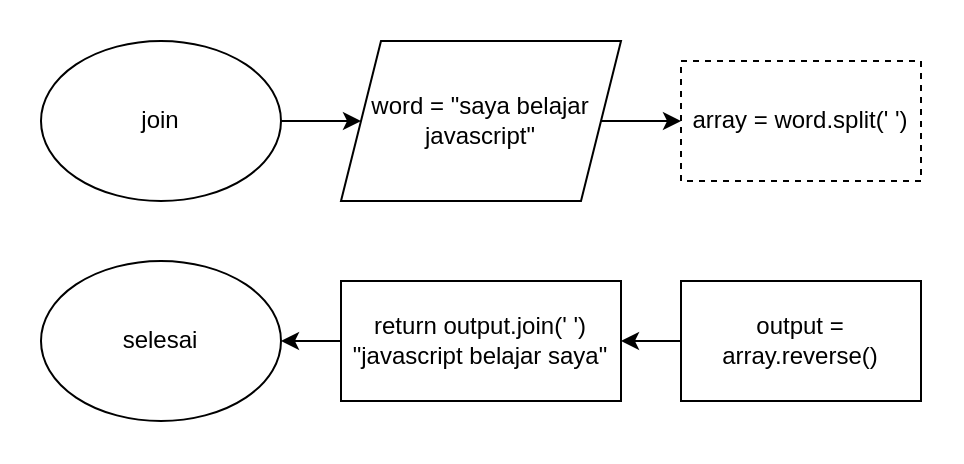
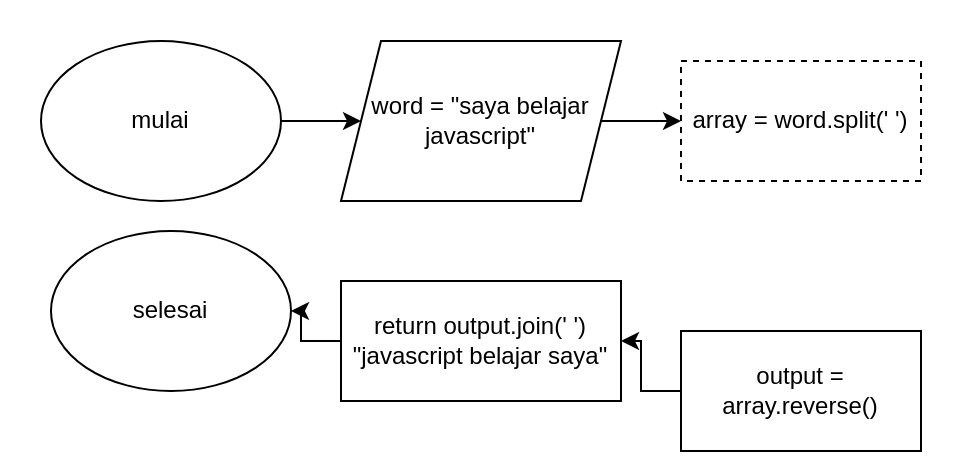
(161, 121) -> (161, 121)
(161, 341) -> (171, 311)
(801, 341) -> (801, 391)
